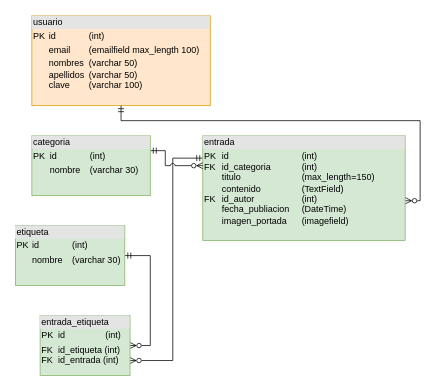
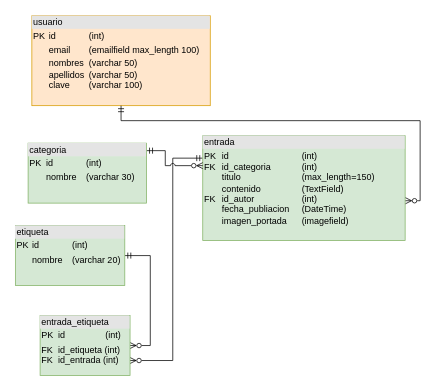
(91, 165) -> (87, 173)
(62, 242) -> (62, 242)
